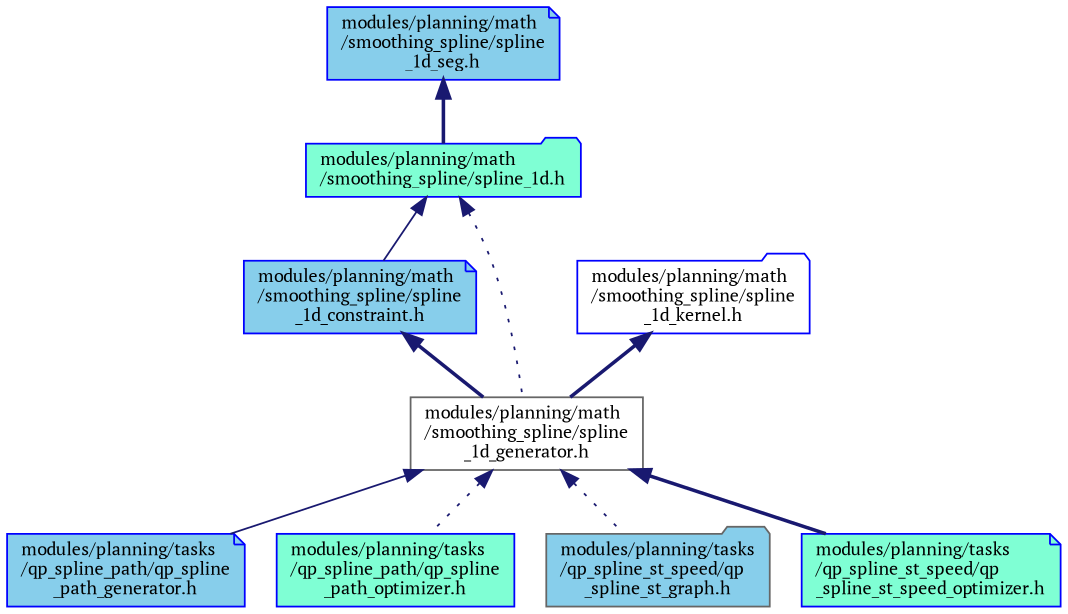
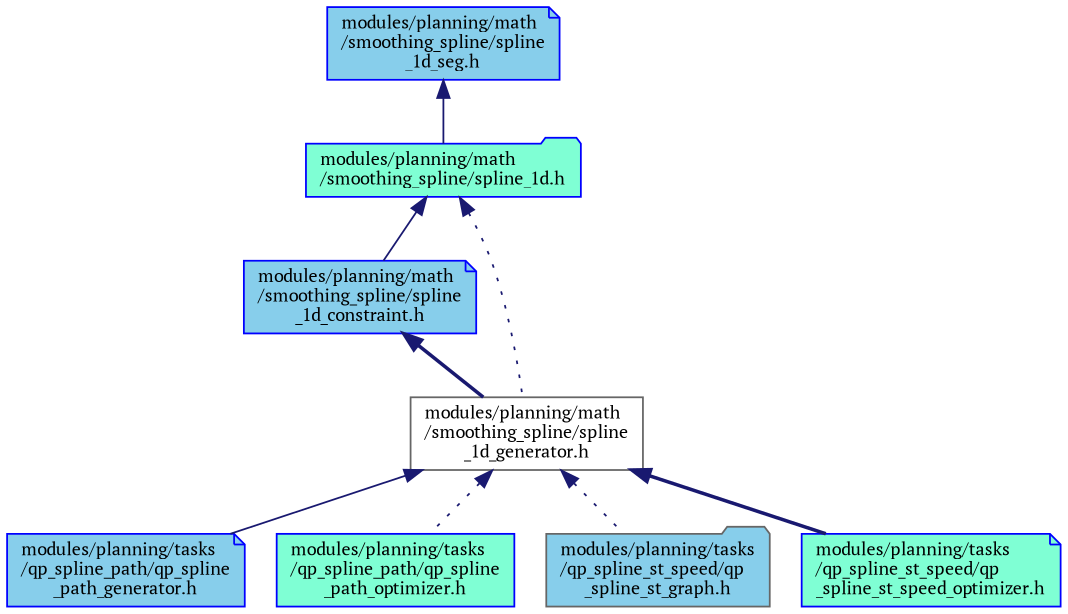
(443, 121) -> (443, 121)
(693, 297) -> none
